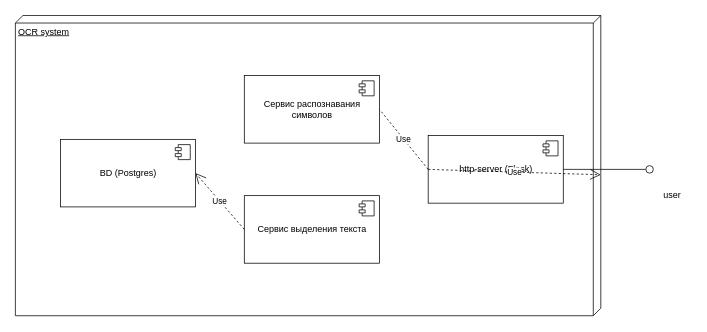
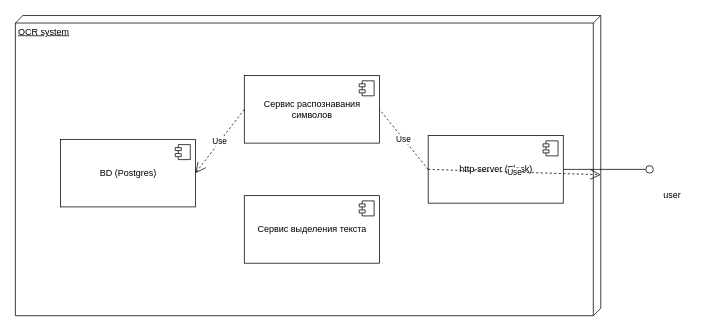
none -> (220, 140)
(220, 202) -> none
